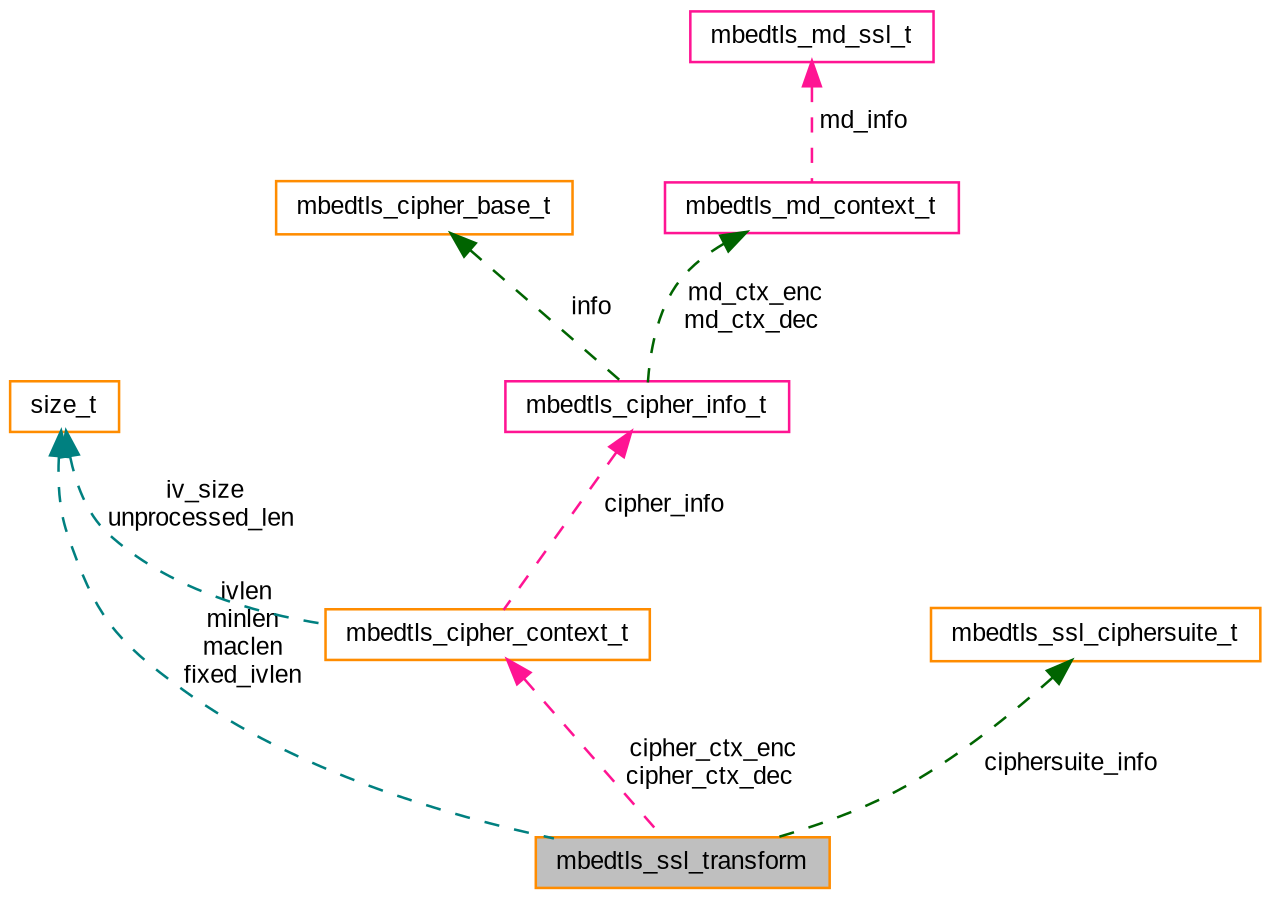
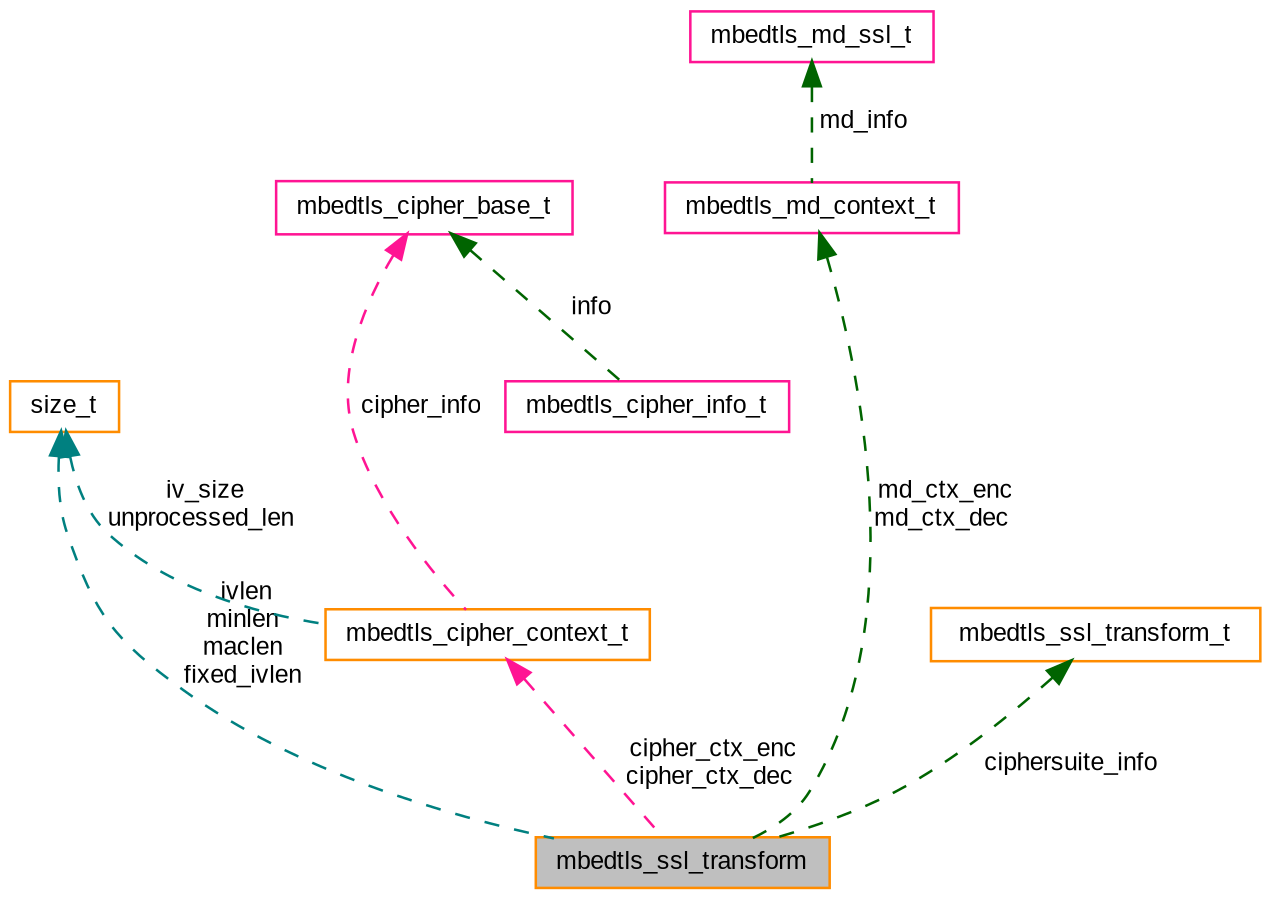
(812, 135) -> (812, 135)
(424, 208) -> (424, 208)
(667, 302) -> (870, 565)
(560, 531) -> (358, 444)
(1096, 635) -> (1096, 635)
